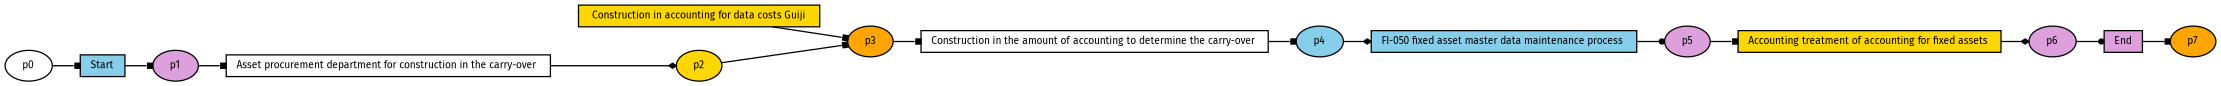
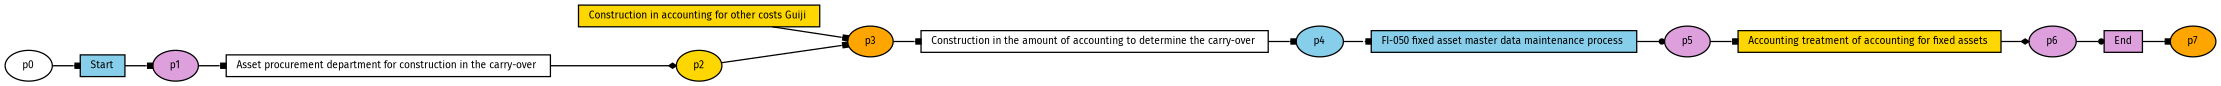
(699, 16) -> (699, 16)
(1353, 41) -> (1353, 41)
